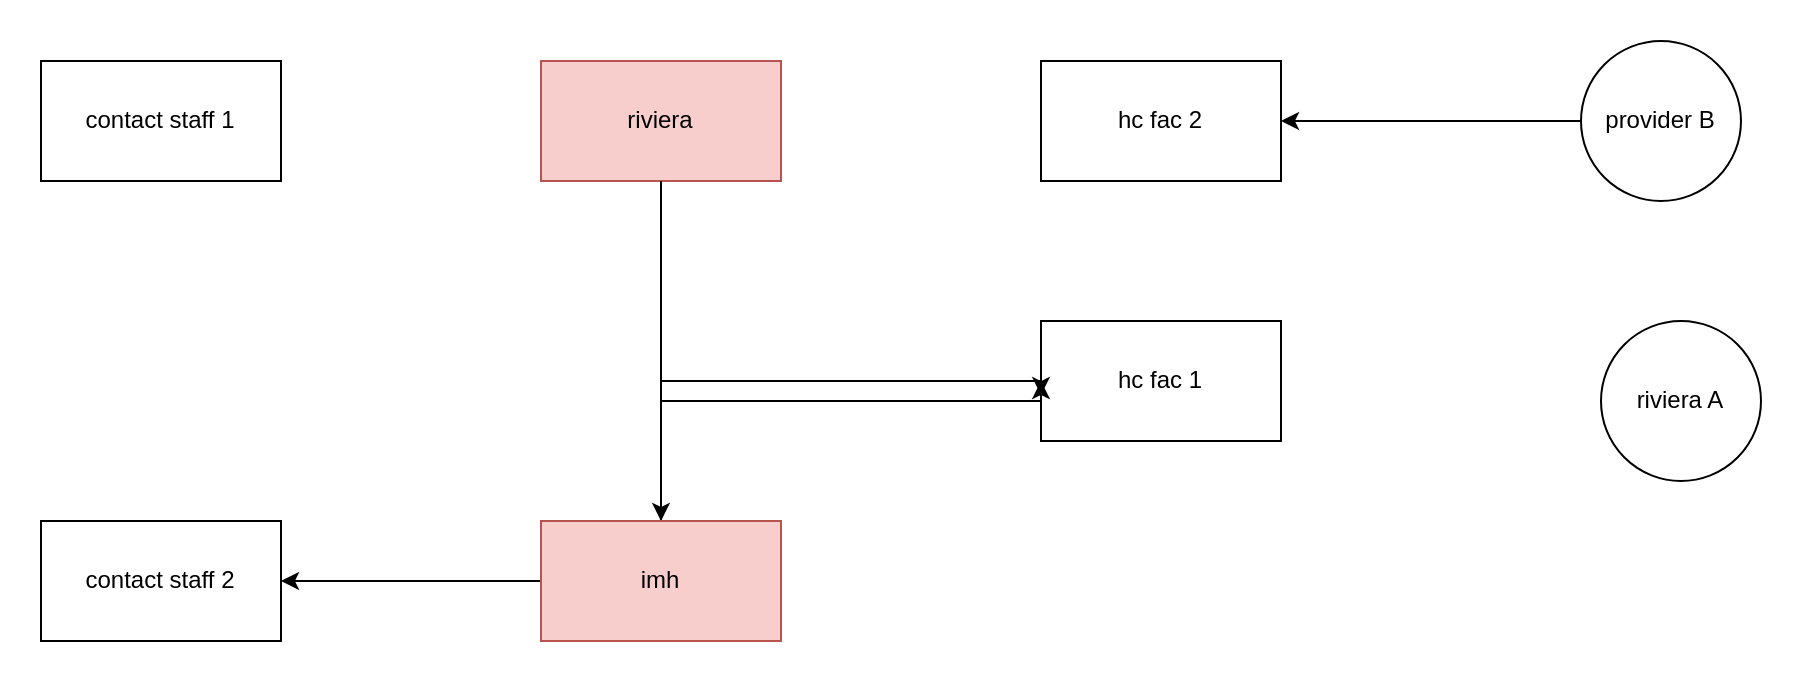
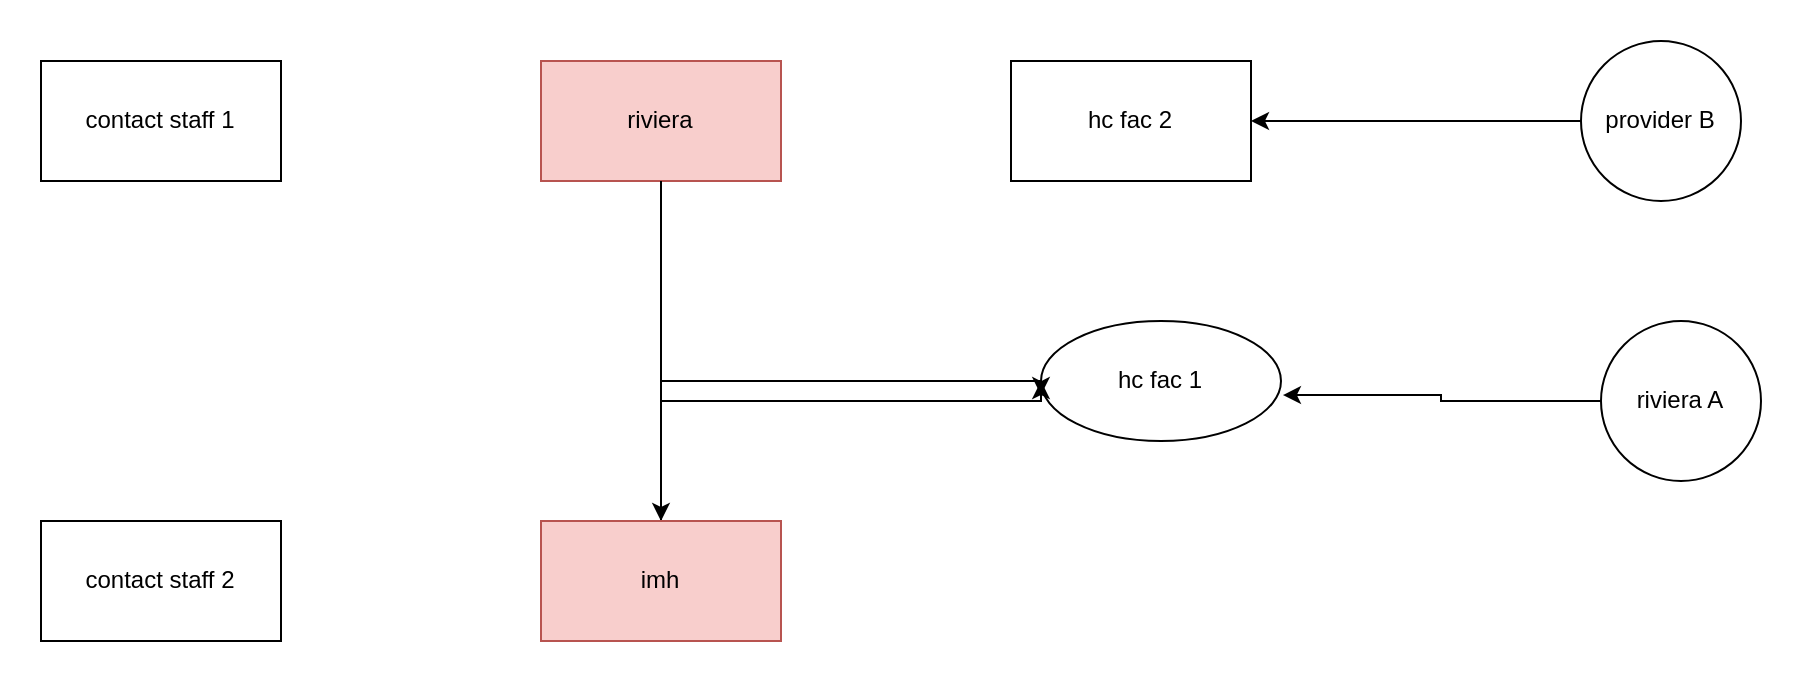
(1161, 121) -> (1131, 121)
(1161, 381) -> (1161, 381)
none -> (1446, 401)
(418, 581) -> none
